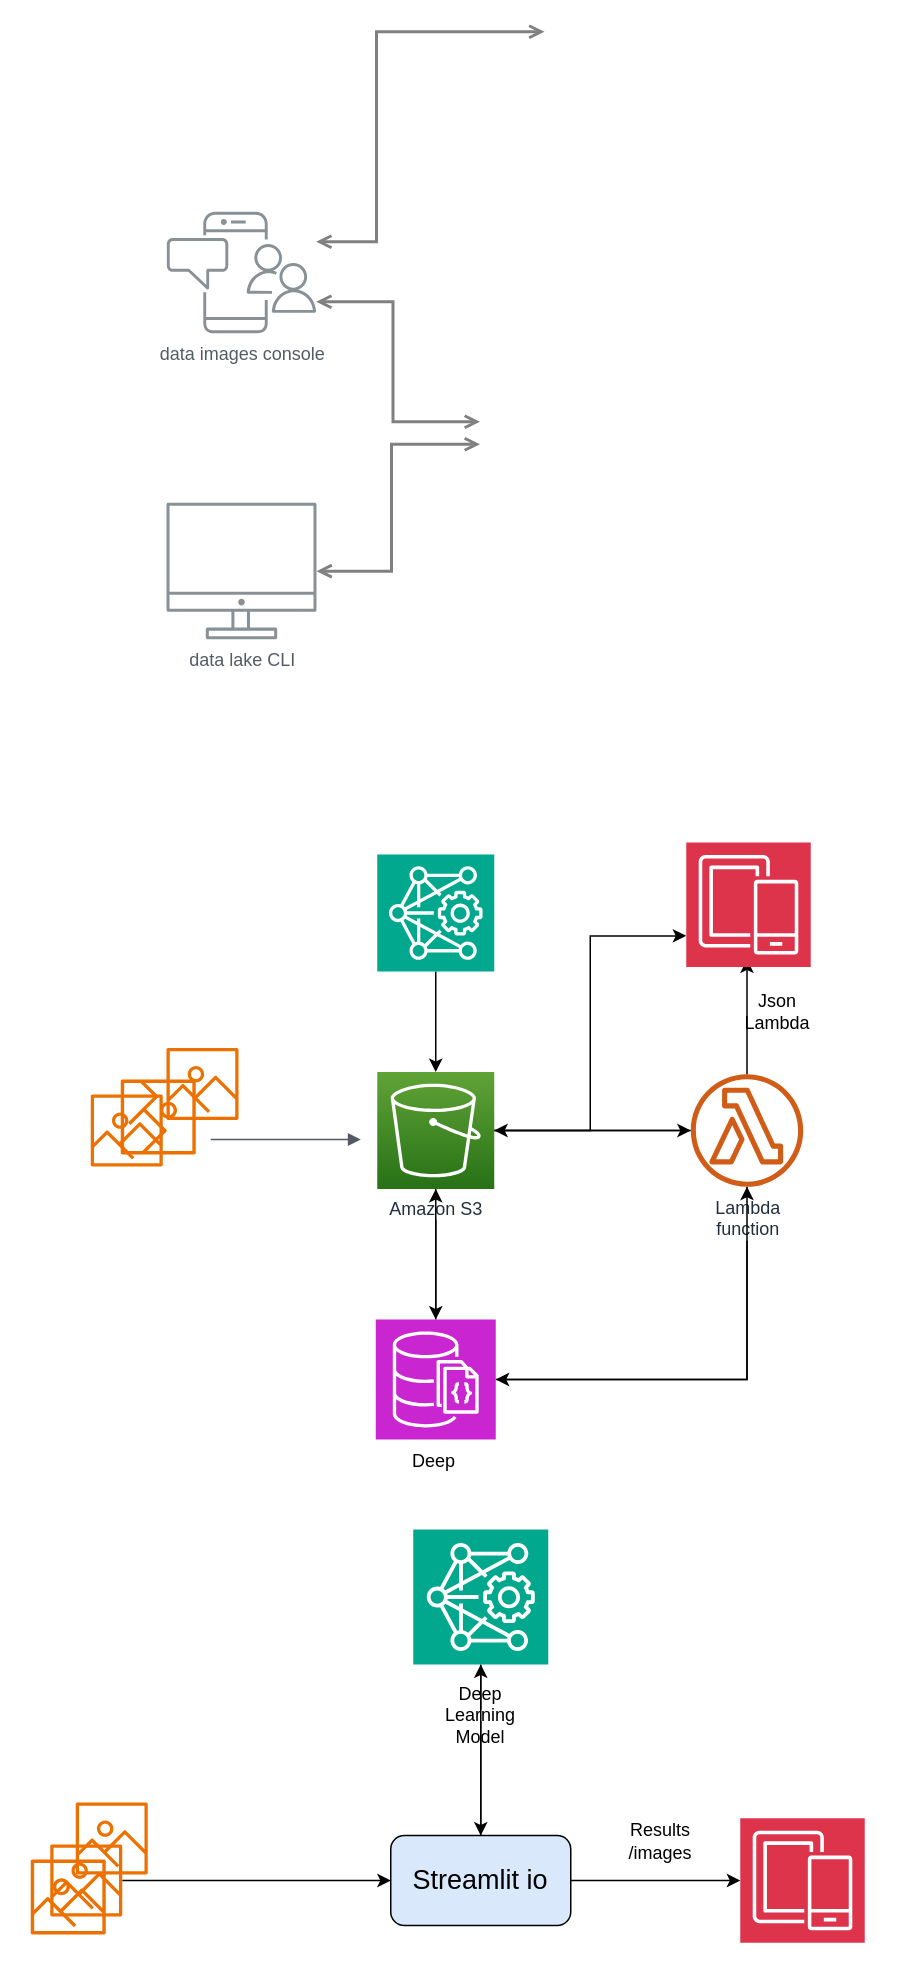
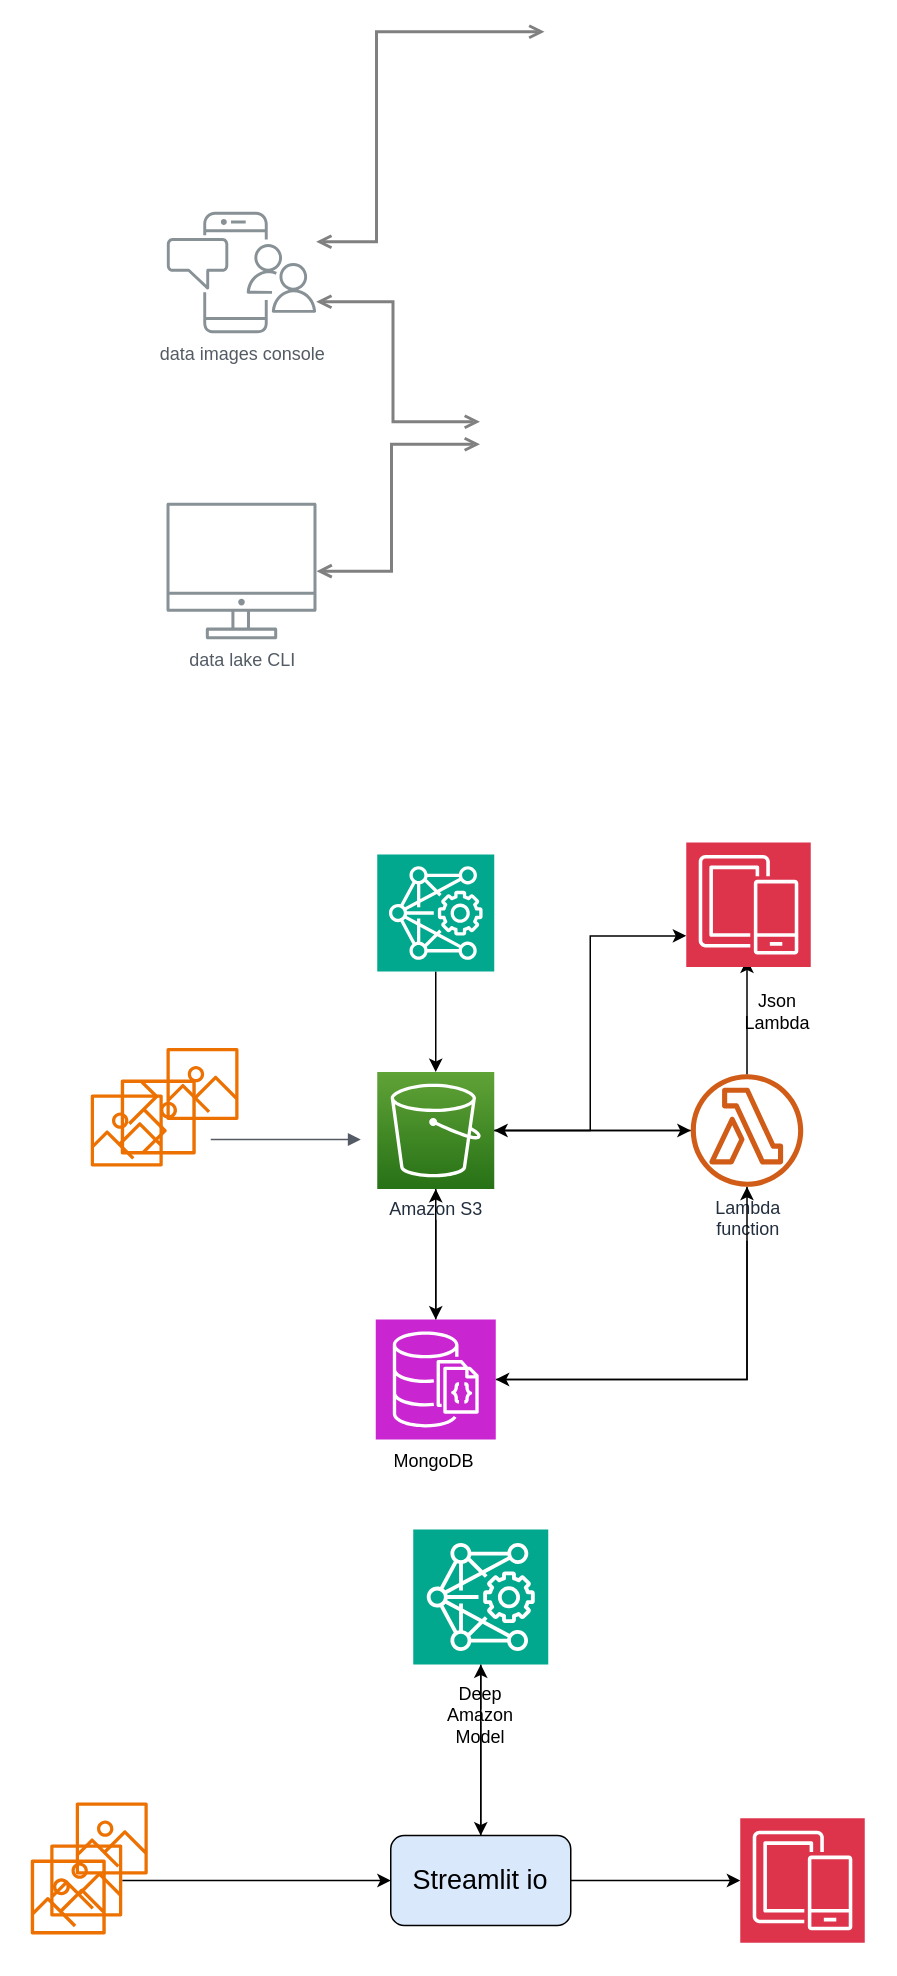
(434, 1462) -> (434, 1462)
(481, 1715) -> (481, 1715)
(661, 1841) -> none
